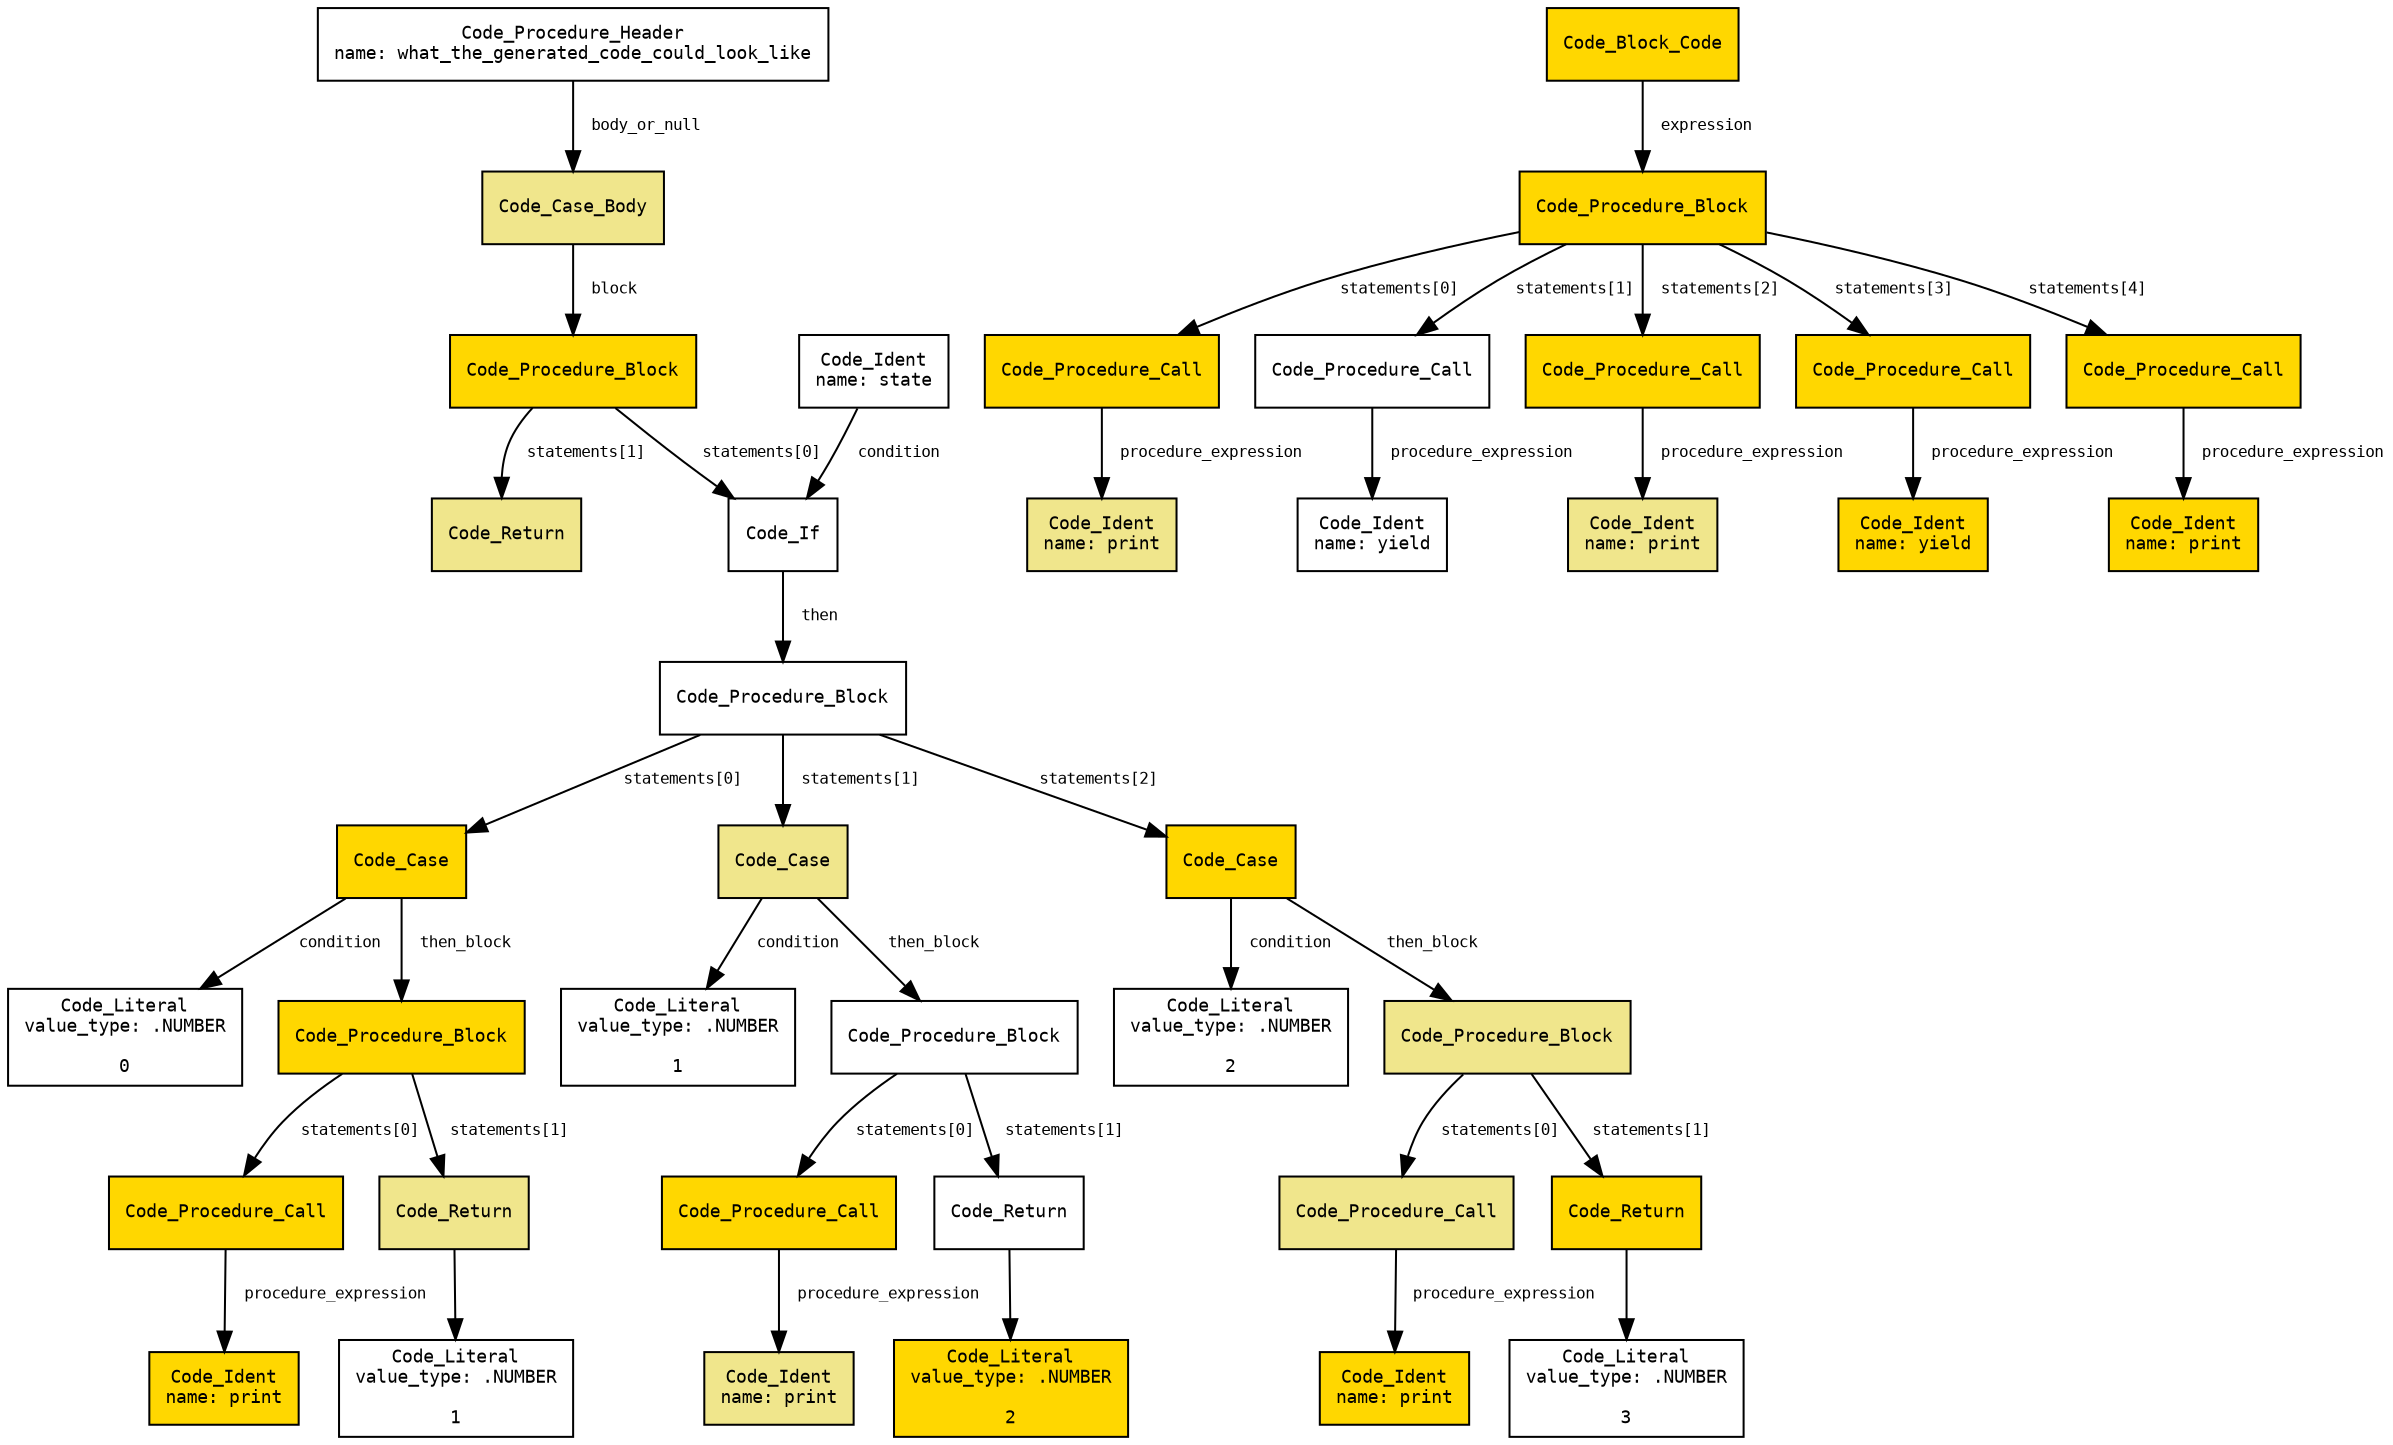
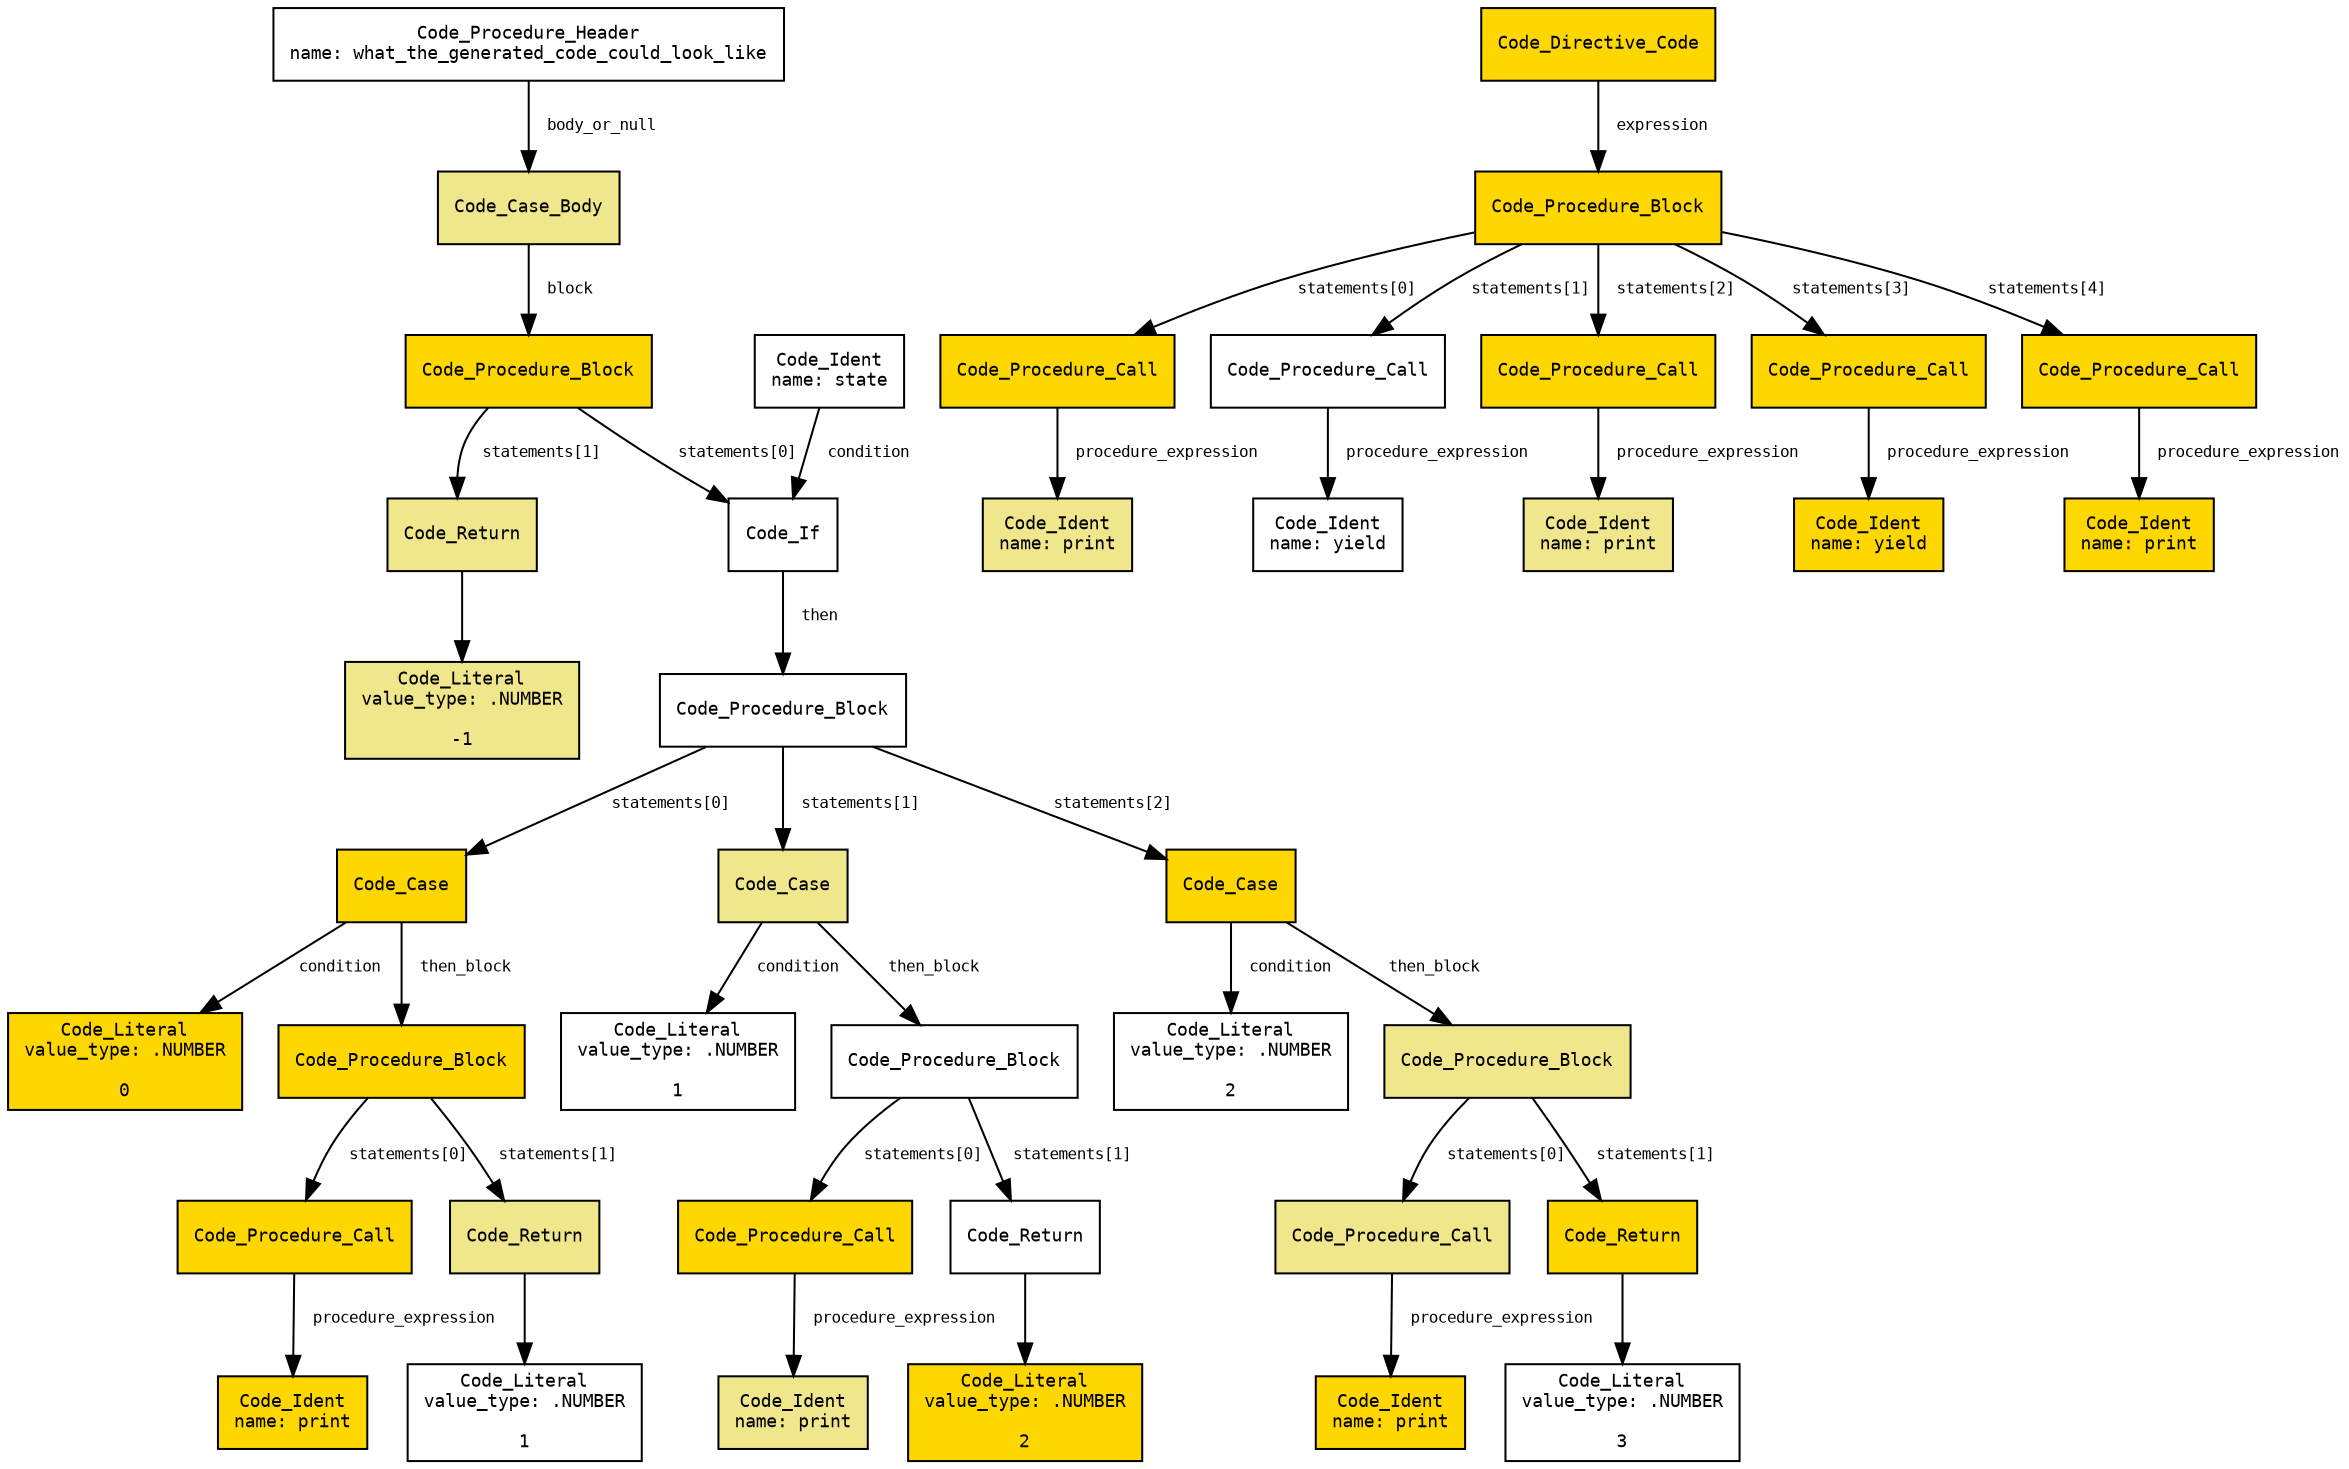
(1643, 44) -> (1598, 44)
none -> (462, 710)
(125, 1037) -> (125, 1061)
